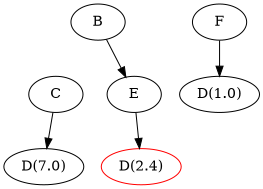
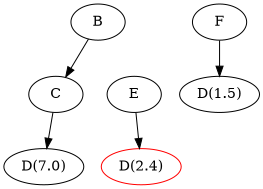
(114, 54) -> (80, 54)
(220, 94) -> (220, 94)
